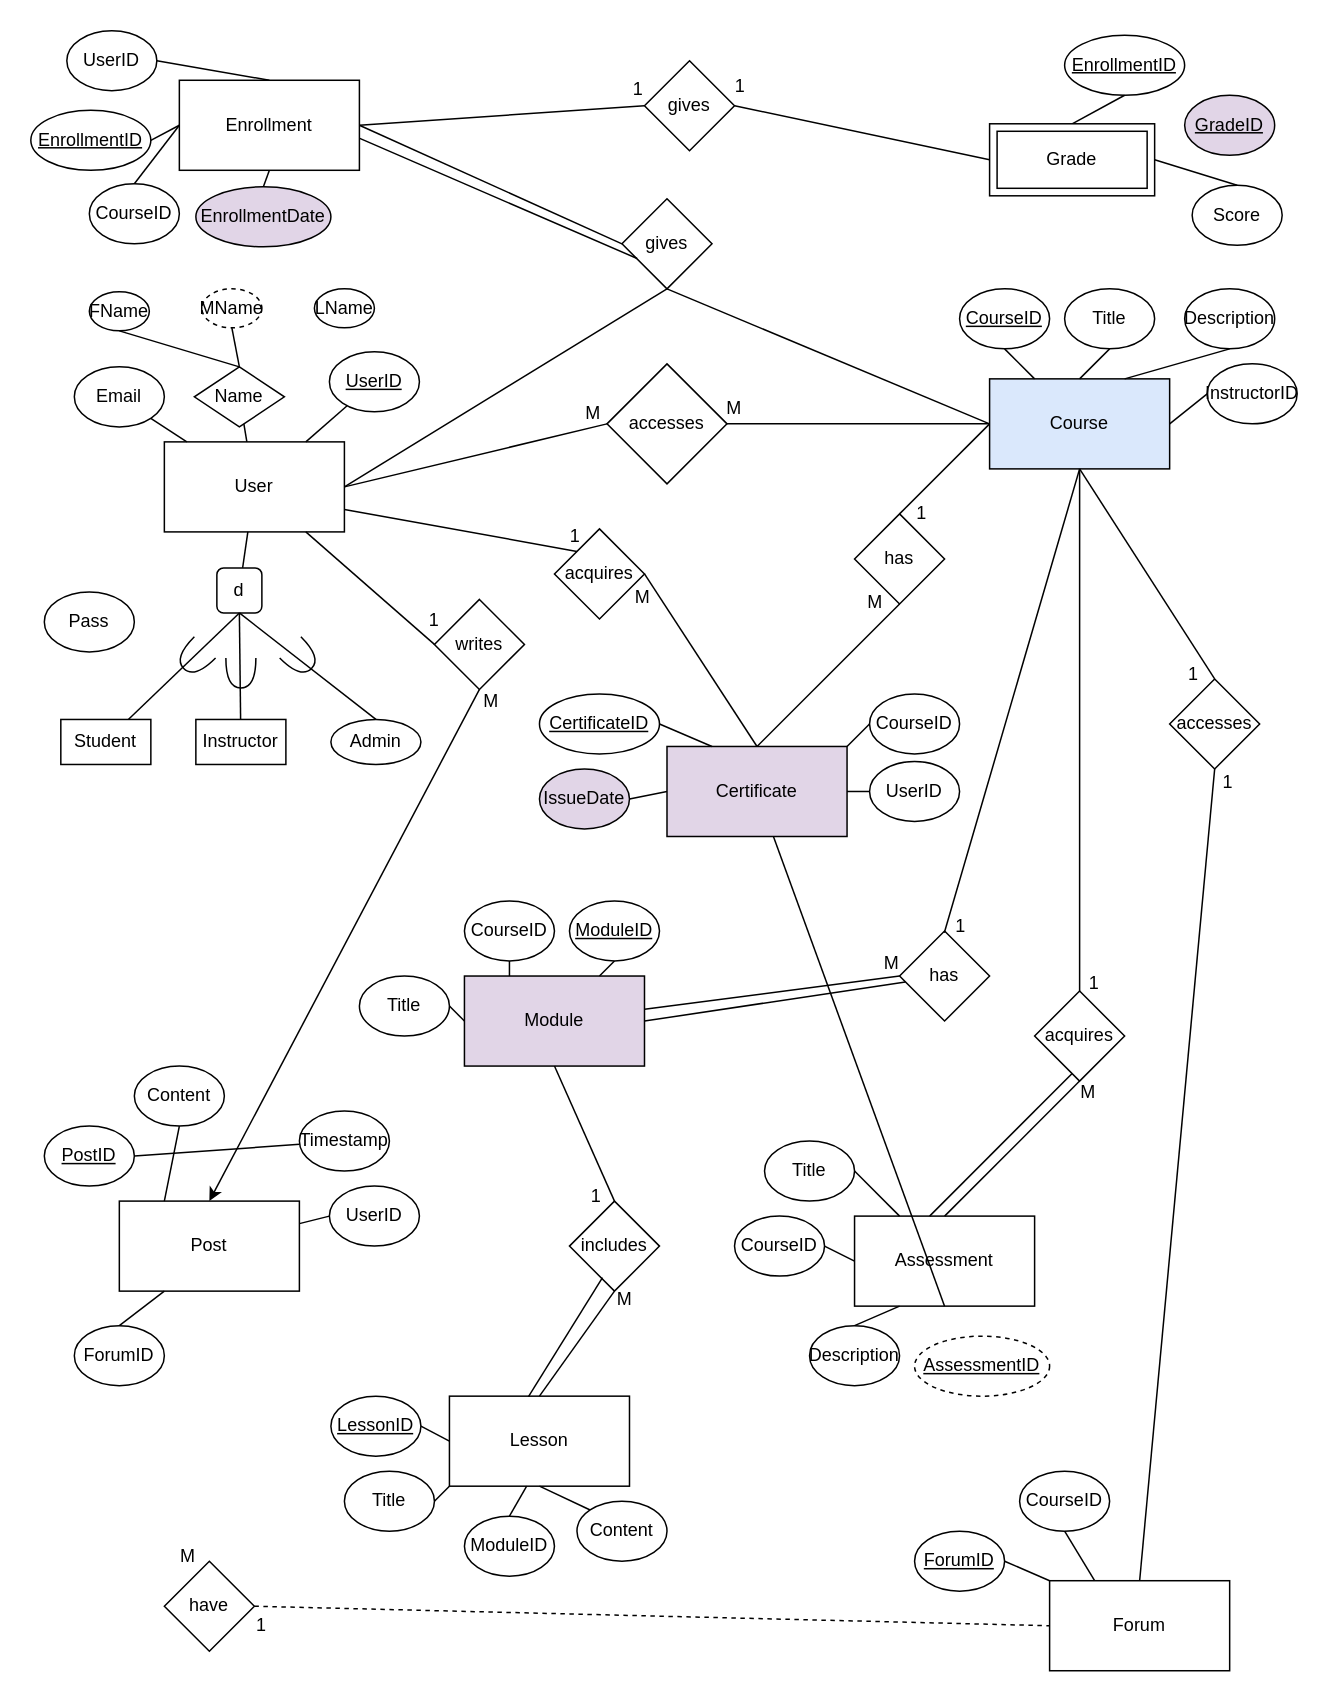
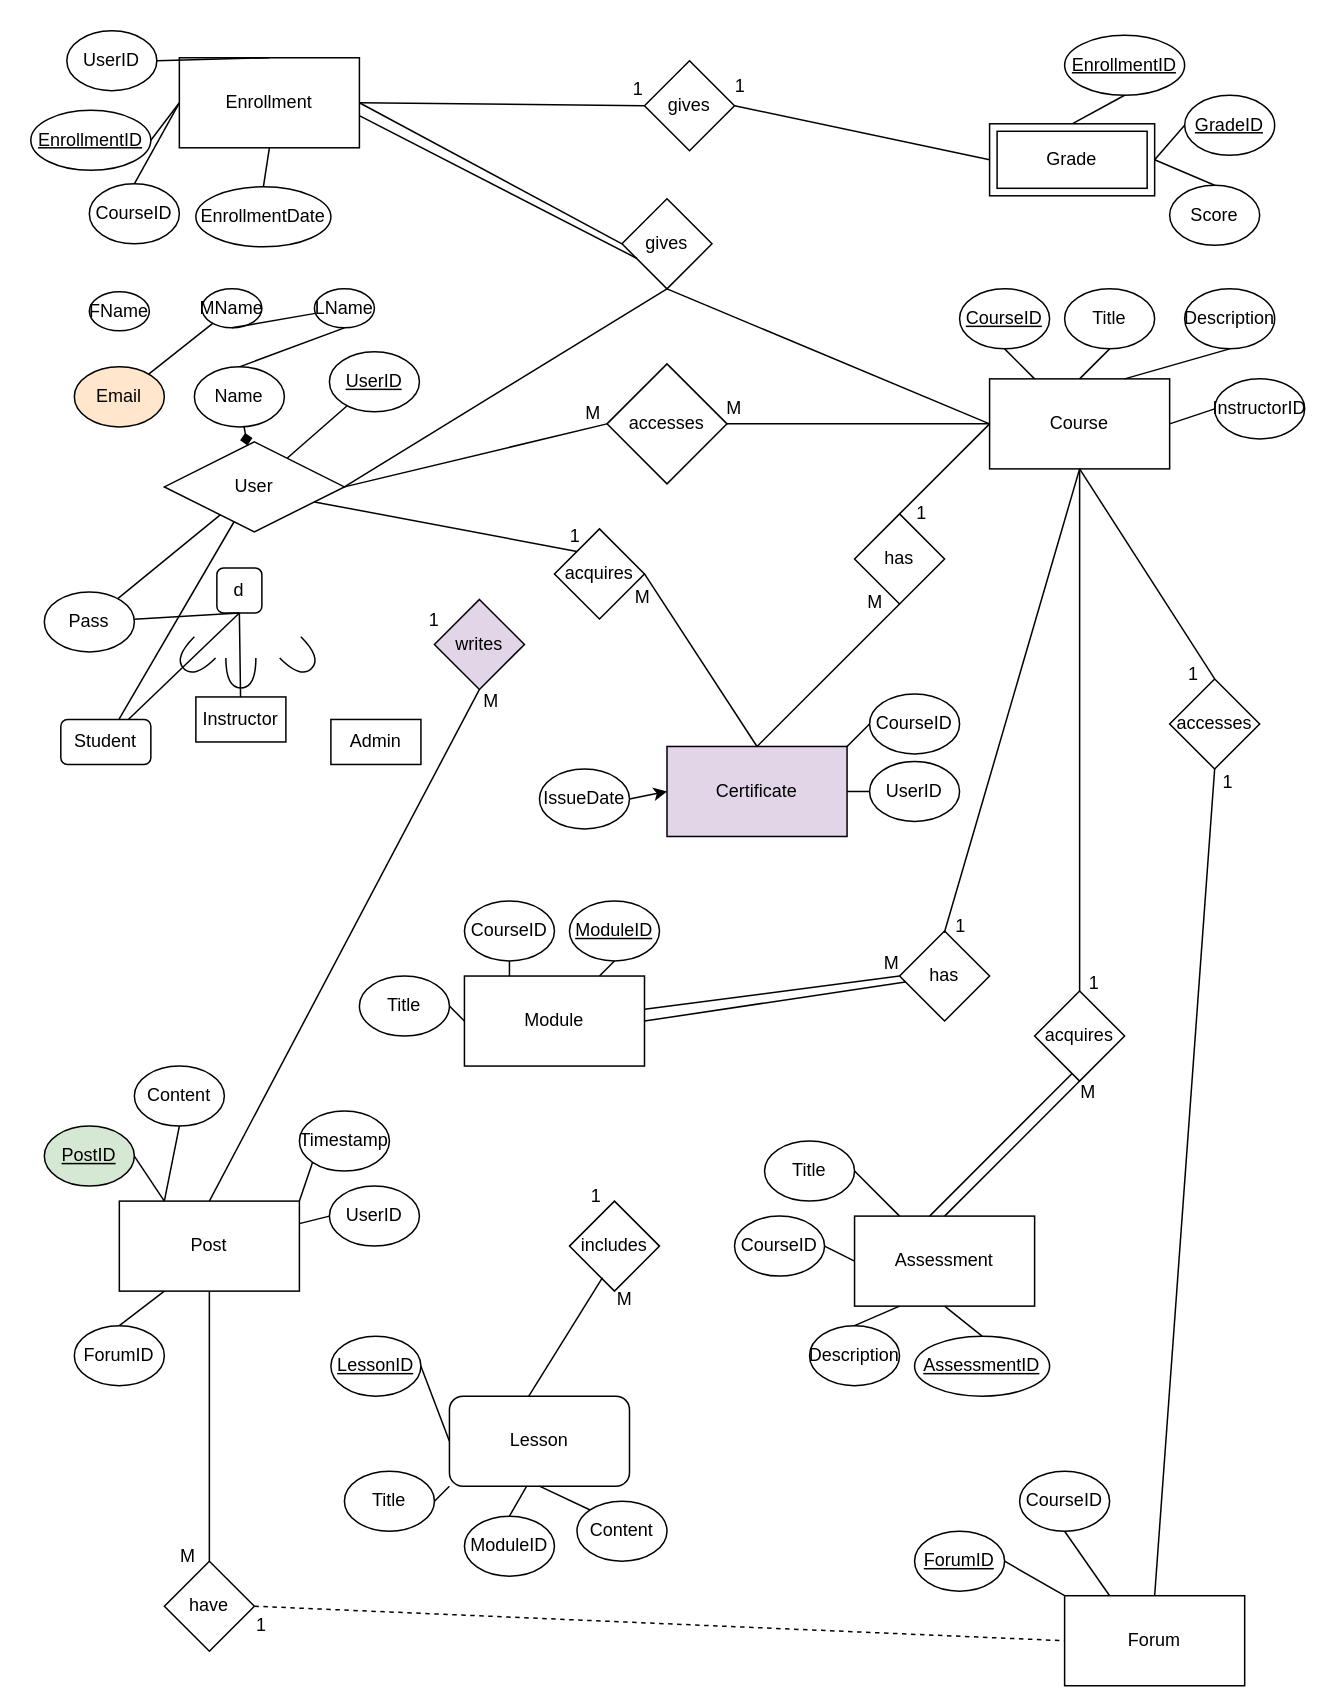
(269, 125) -> (269, 103)
(1229, 125) -> (1229, 125)
none -> (1170, 142)
(1237, 215) -> (1214, 215)
(263, 217) -> (263, 217)
(232, 308) -> (232, 308)
(235, 346) -> (274, 321)
none -> (293, 347)
(177, 348) -> none
(1252, 394) -> (1259, 409)
(119, 397) -> (119, 397)
(239, 397) -> (239, 397)
(1079, 424) -> (1079, 424)
(168, 430) -> (178, 351)
(245, 433) -> (244, 429)
(254, 487) -> (254, 487)
(245, 550) -> (176, 620)
none -> (169, 557)
(370, 588) -> none
(479, 644) -> (479, 644)
(308, 666) -> (181, 616)
(599, 724) -> none
(685, 735) -> none
(106, 742) -> (106, 742)
(241, 742) -> (241, 719)
(376, 742) -> (376, 742)
(660, 793) -> (655, 794)
(584, 799) -> (584, 799)
(554, 1021) -> (554, 1021)
(859, 1071) -> (963, 1321)
(584, 1134) -> none
(216, 1150) -> (149, 1178)
(89, 1156) -> (89, 1156)
none -> (306, 1181)
(215, 1191) -> (213, 1195)
(576, 1344) -> none
(982, 1366) -> (982, 1366)
none -> (209, 1426)
(376, 1426) -> (376, 1366)
(539, 1441) -> (539, 1441)
(1139, 1625) -> (1154, 1640)
